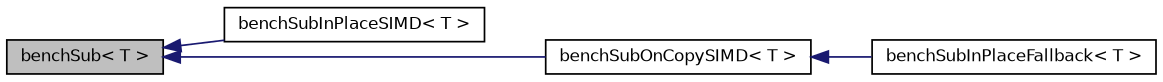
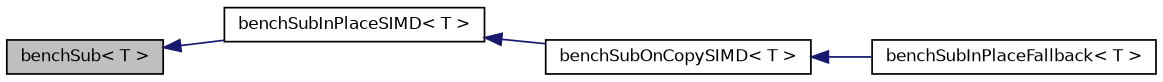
(363, 57) -> (524, 42)
